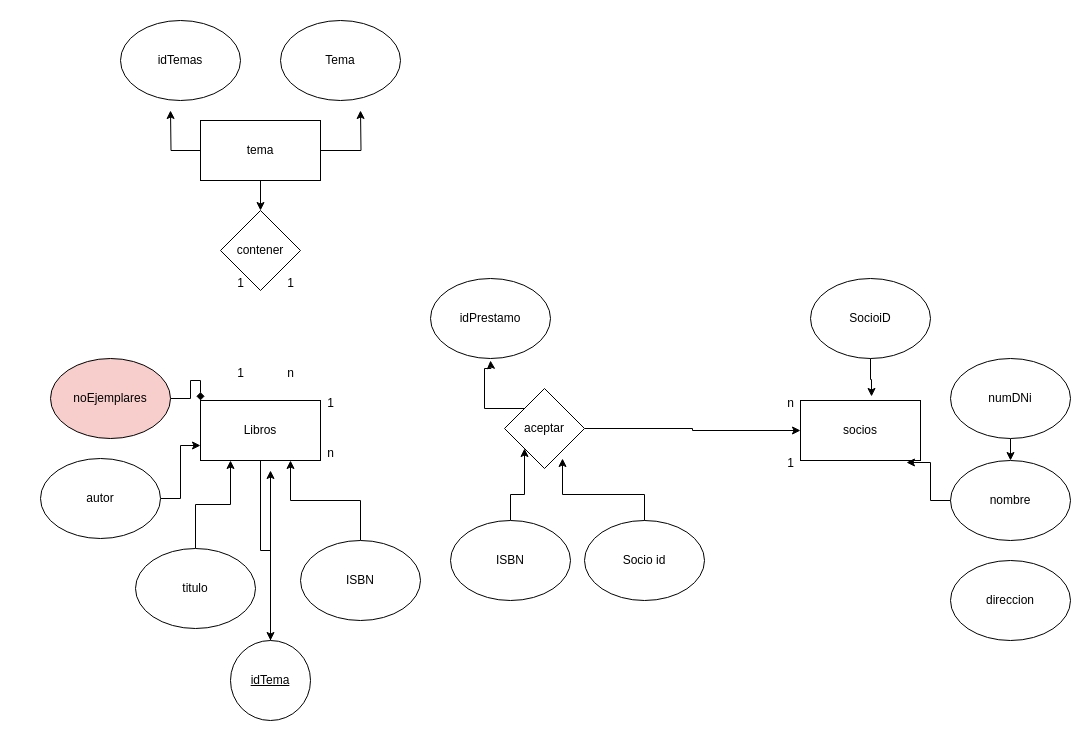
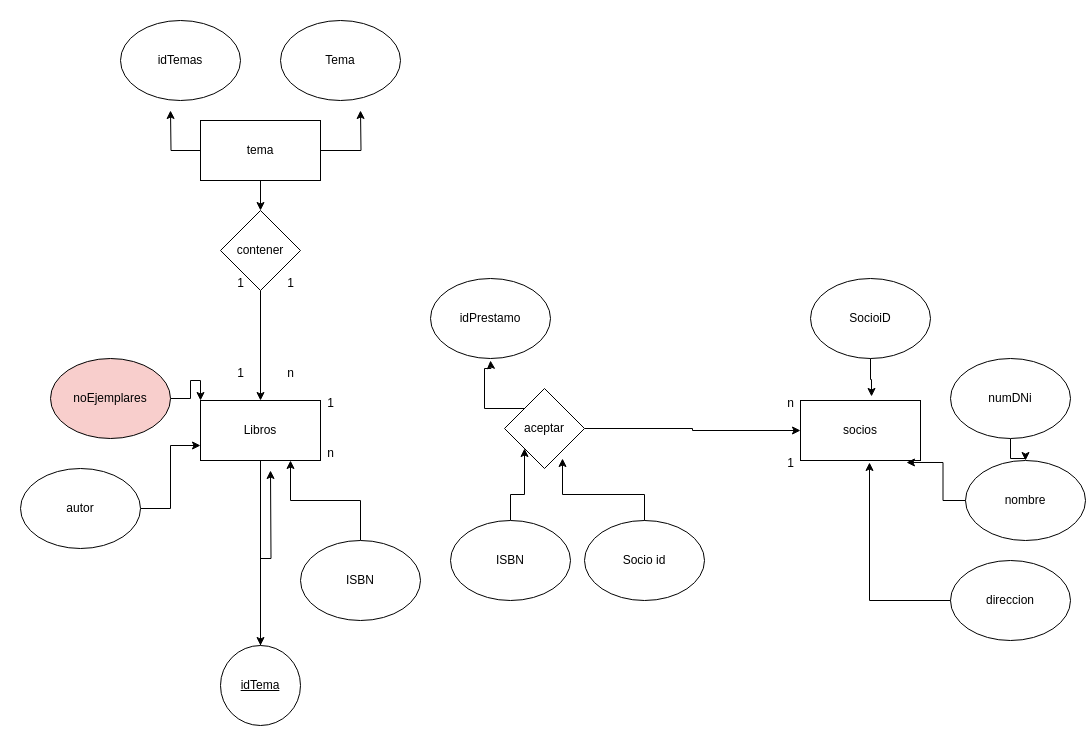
none -> (261, 342)
(201, 392) -> (201, 392)
(101, 499) -> (81, 509)
(1011, 501) -> (1026, 501)
(210, 505) -> none
none -> (870, 575)
(196, 589) -> none
(271, 681) -> (261, 686)
